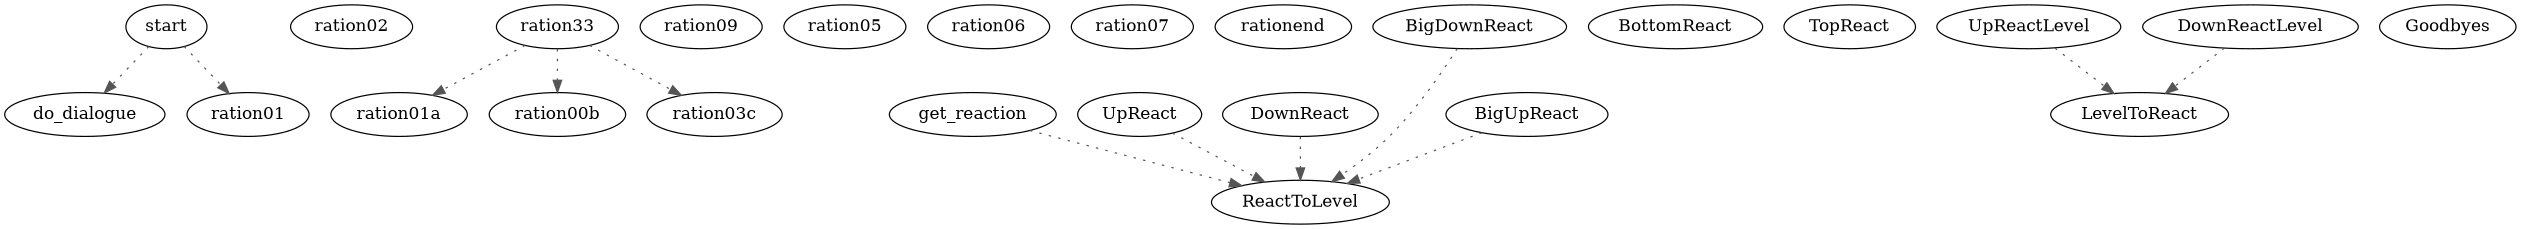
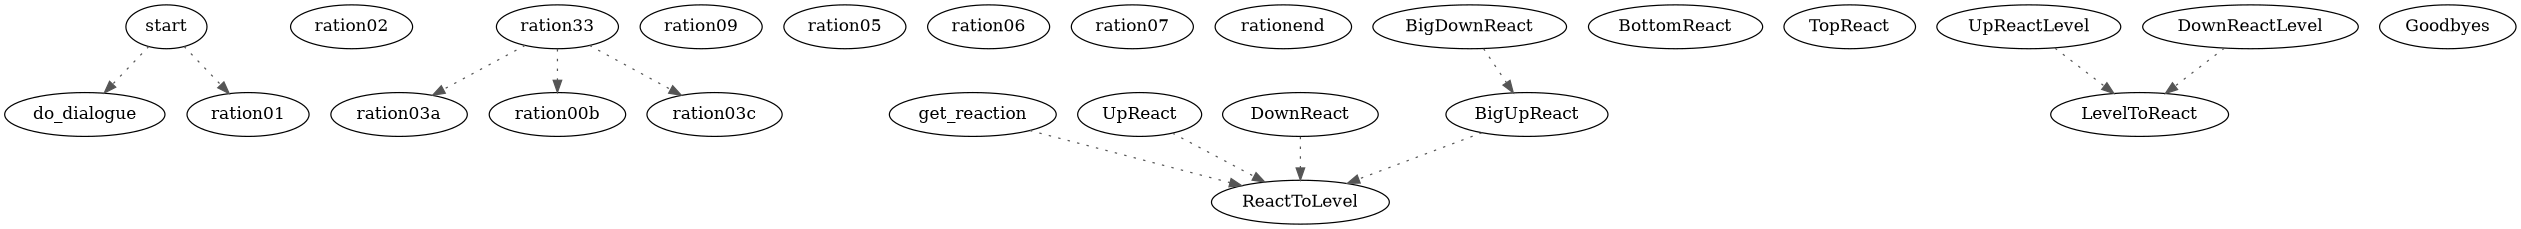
(399, 114) -> (399, 114)
(1406, 118) -> (1495, 66)
